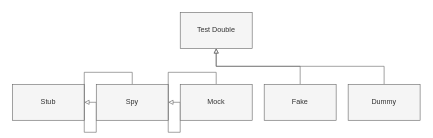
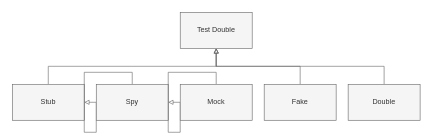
none -> (122, 66)
(384, 102) -> (384, 102)
